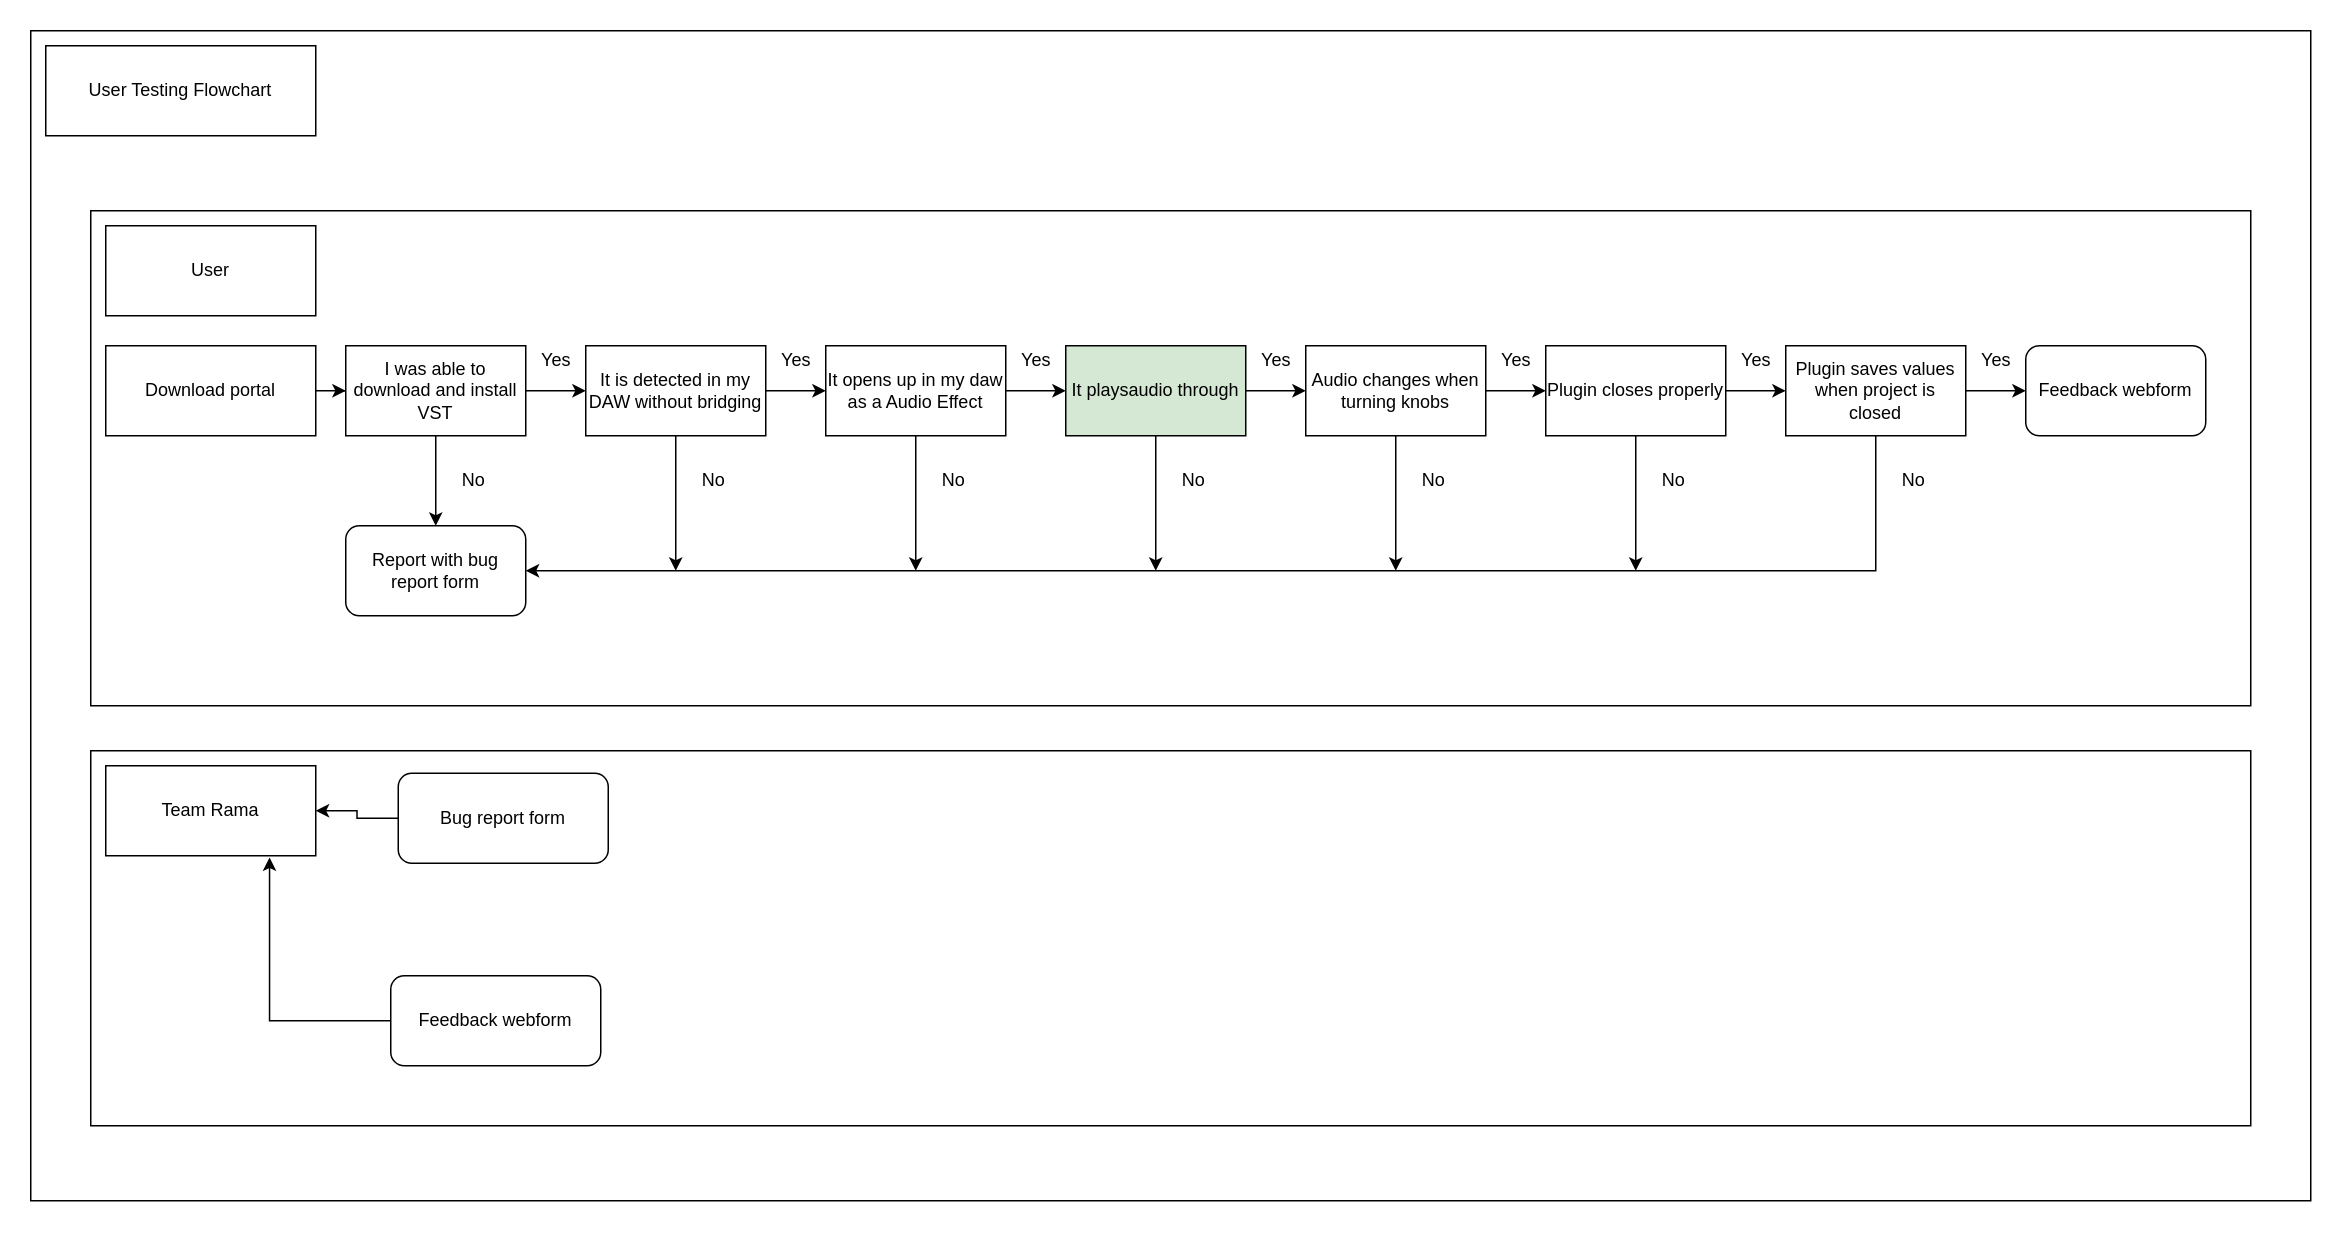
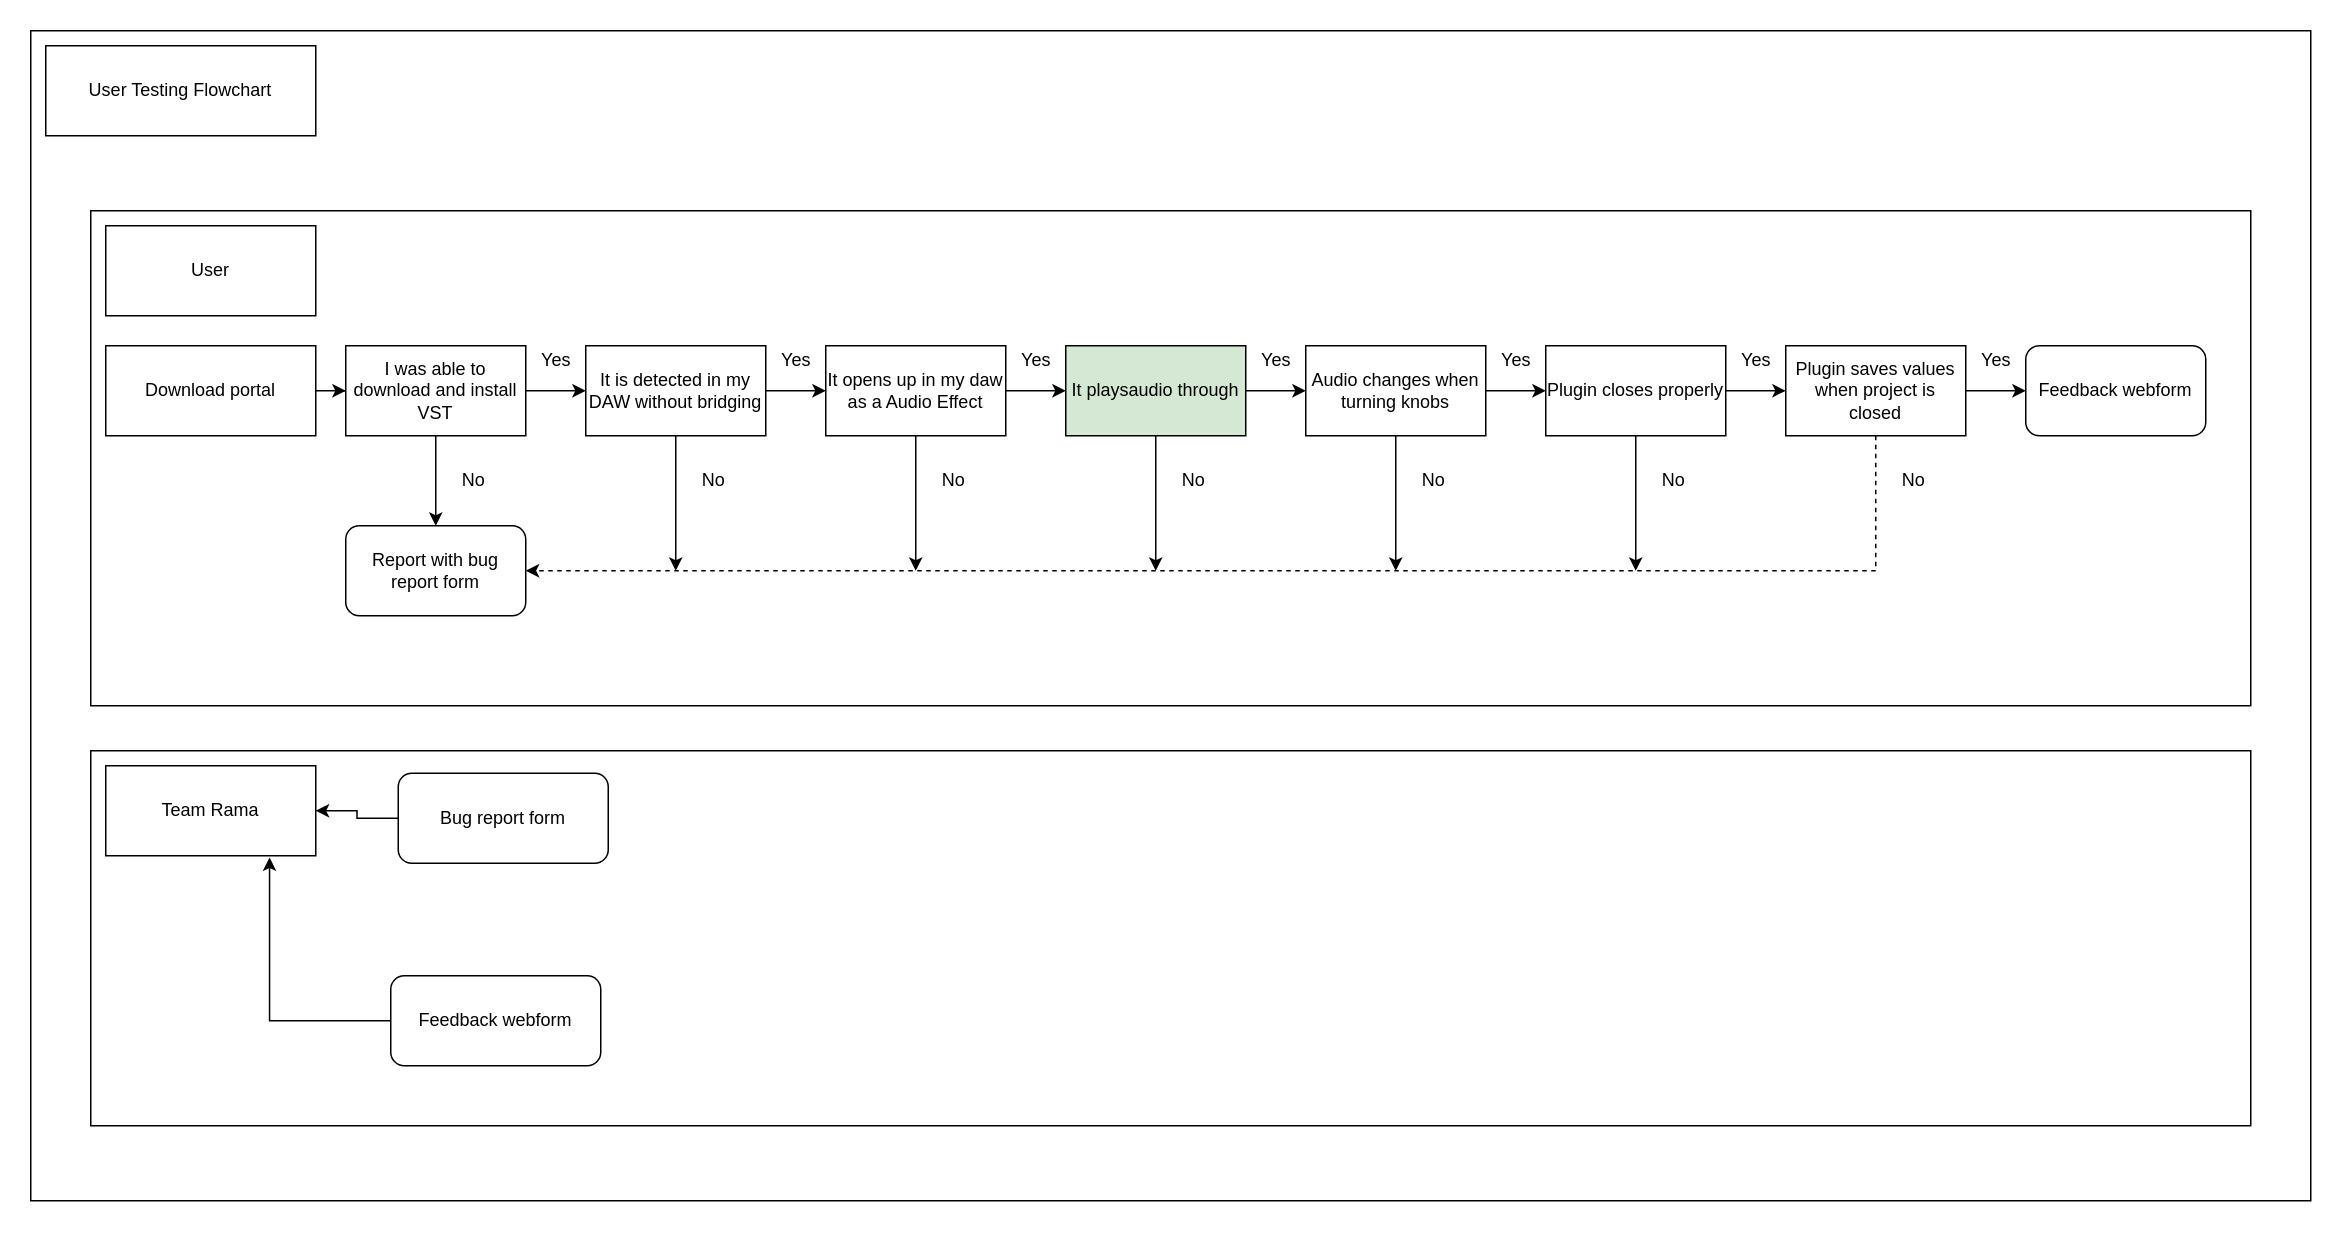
(1273, 571) -> (1273, 571)
